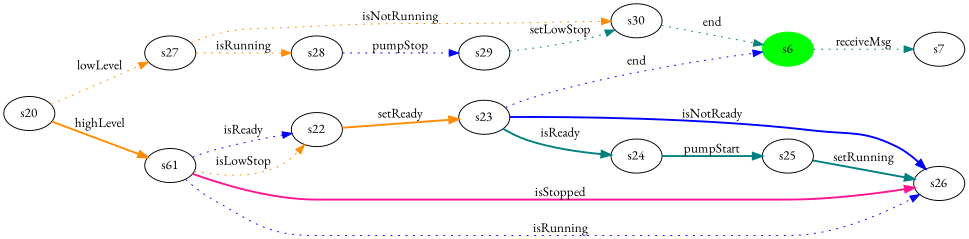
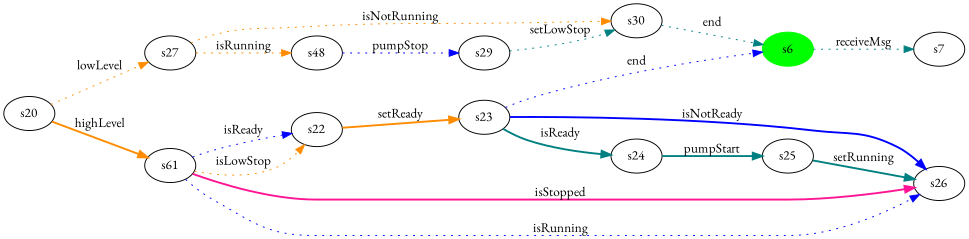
(317, 53) -> (317, 53)
